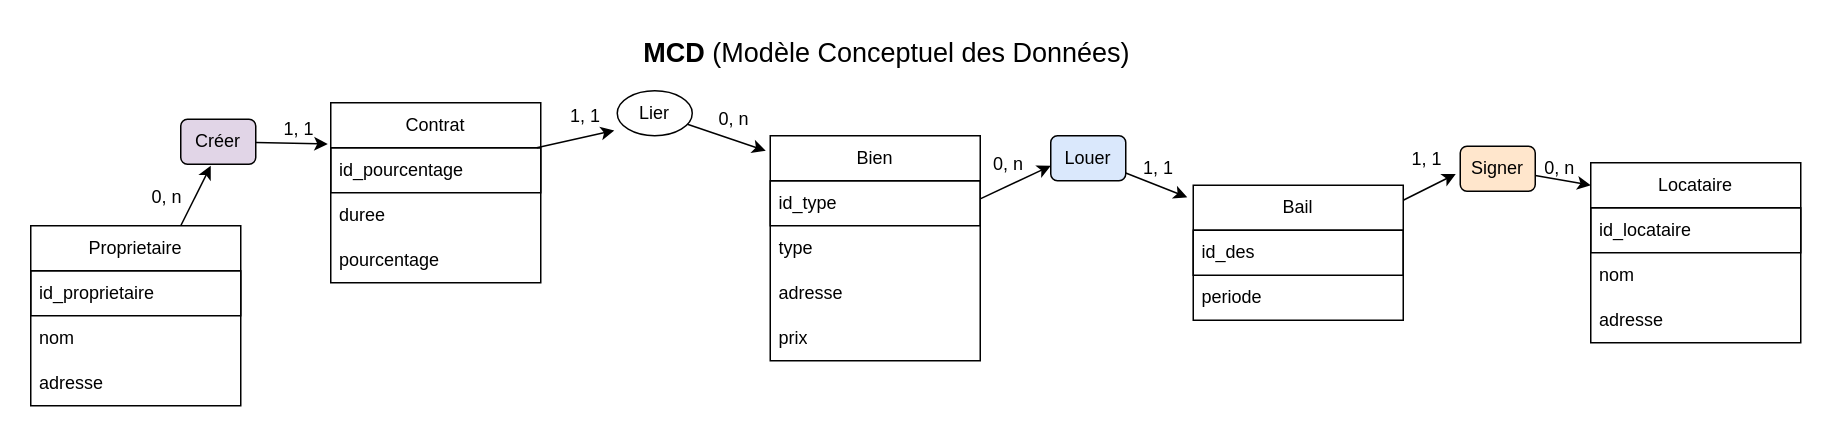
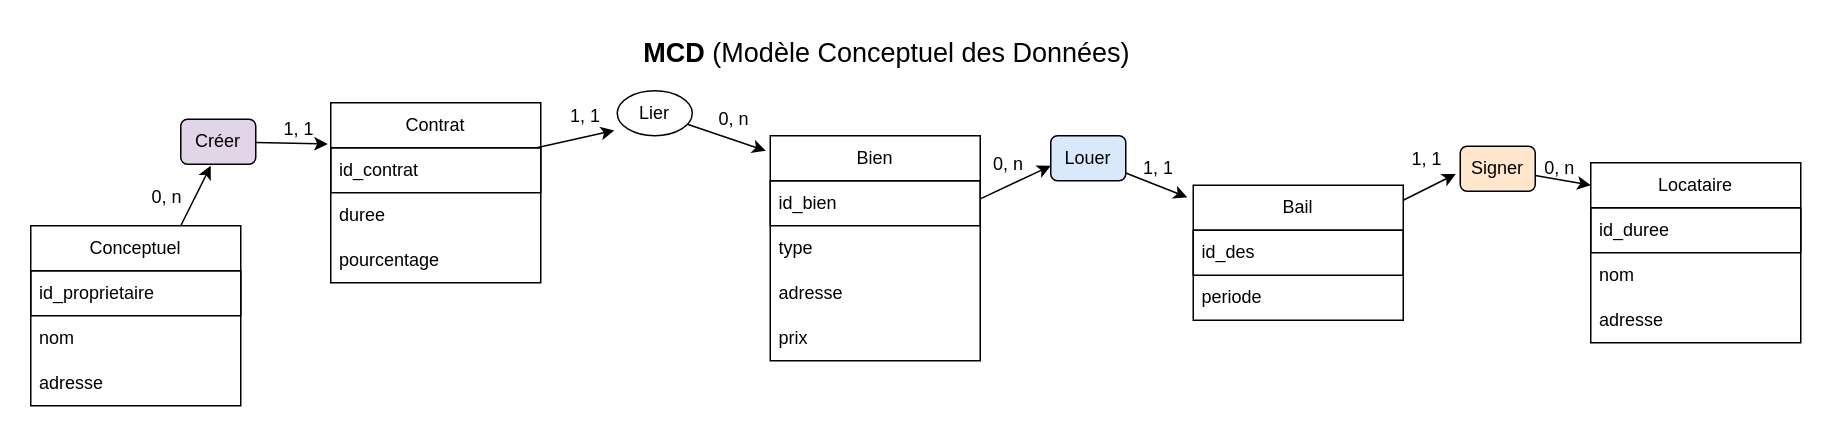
(408, 170) -> (388, 170)
(812, 203) -> (810, 203)
(1653, 230) -> (1638, 230)
(136, 248) -> (136, 248)
